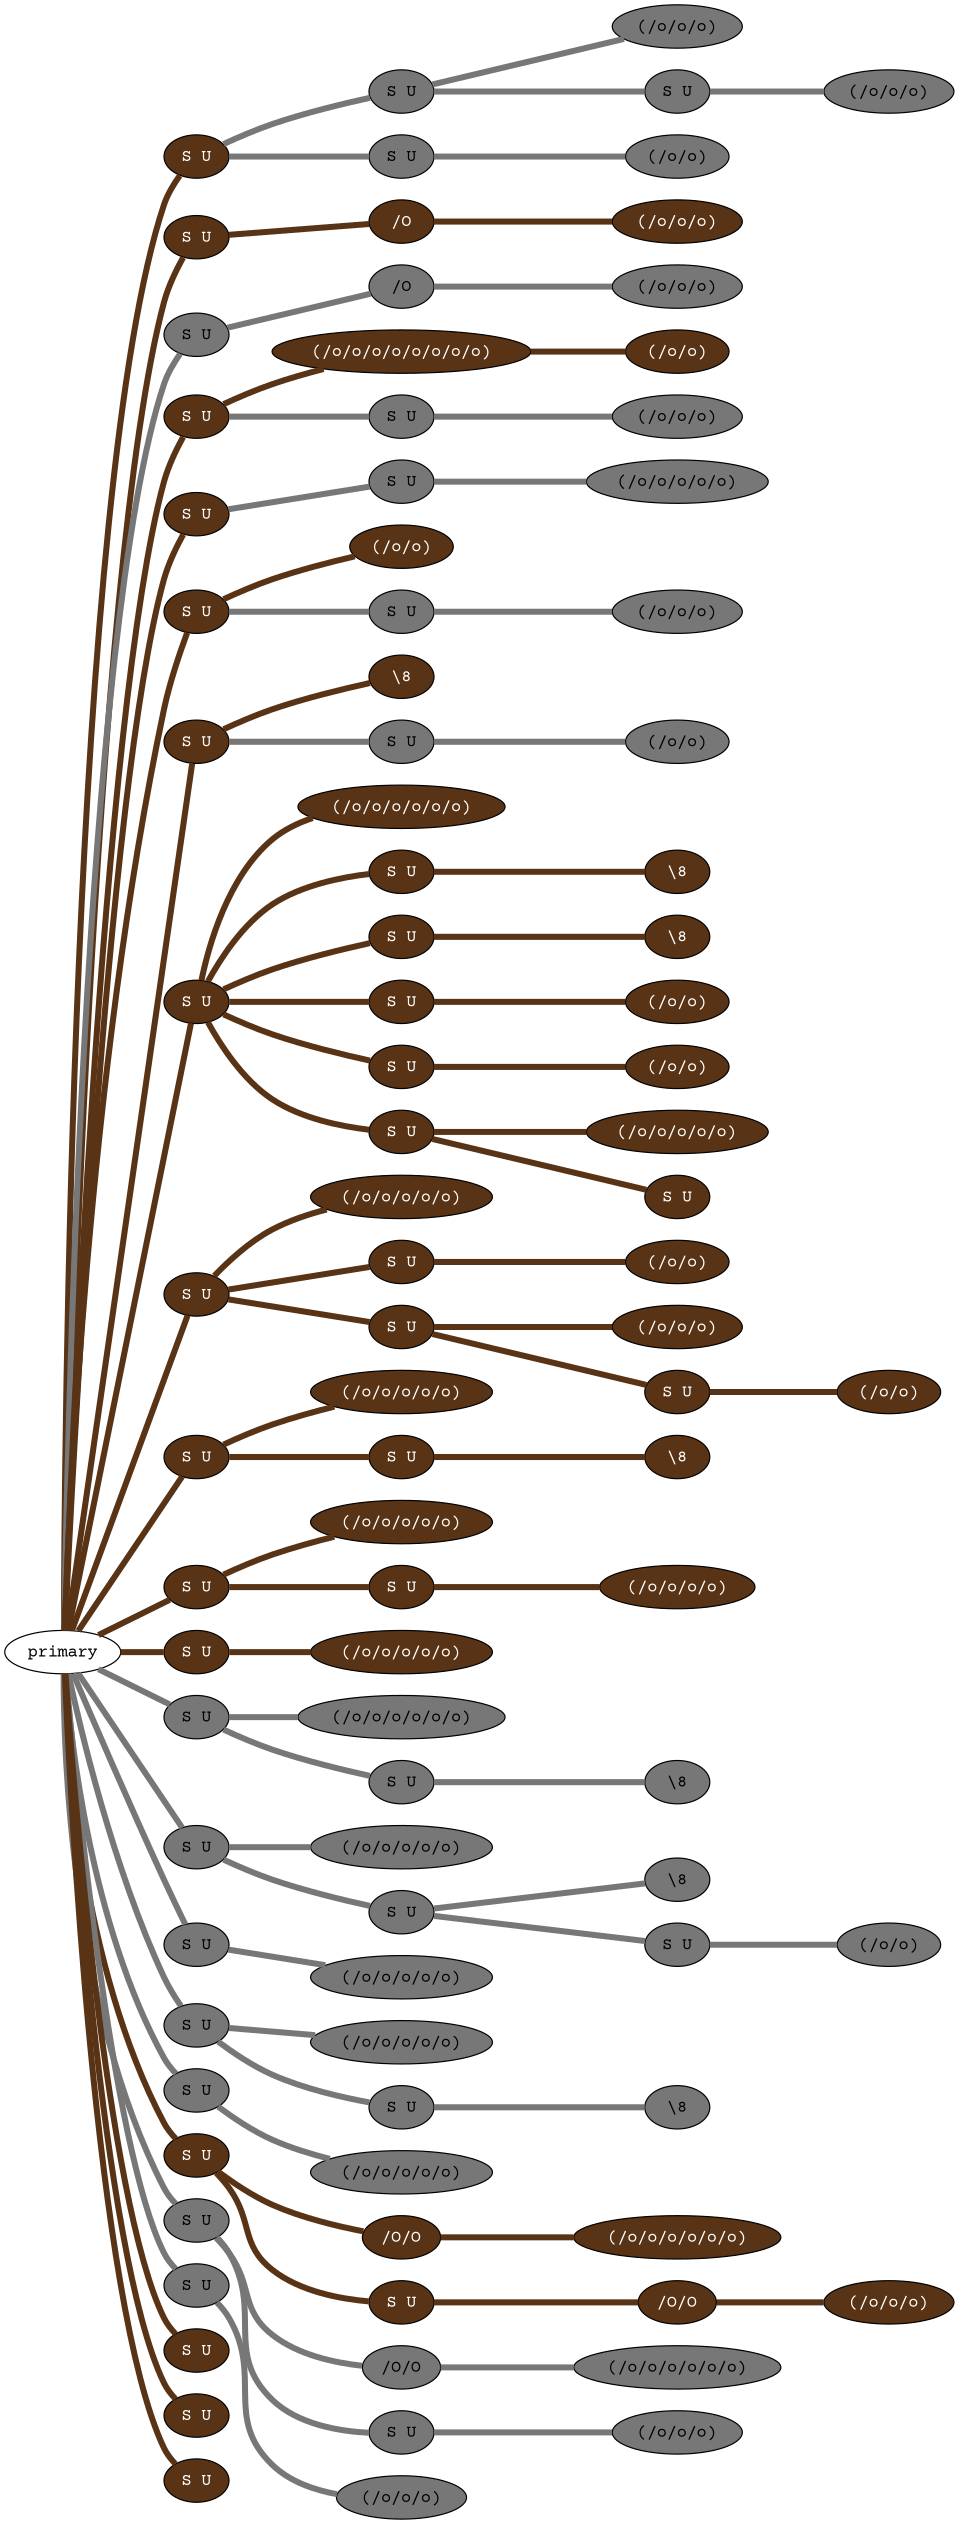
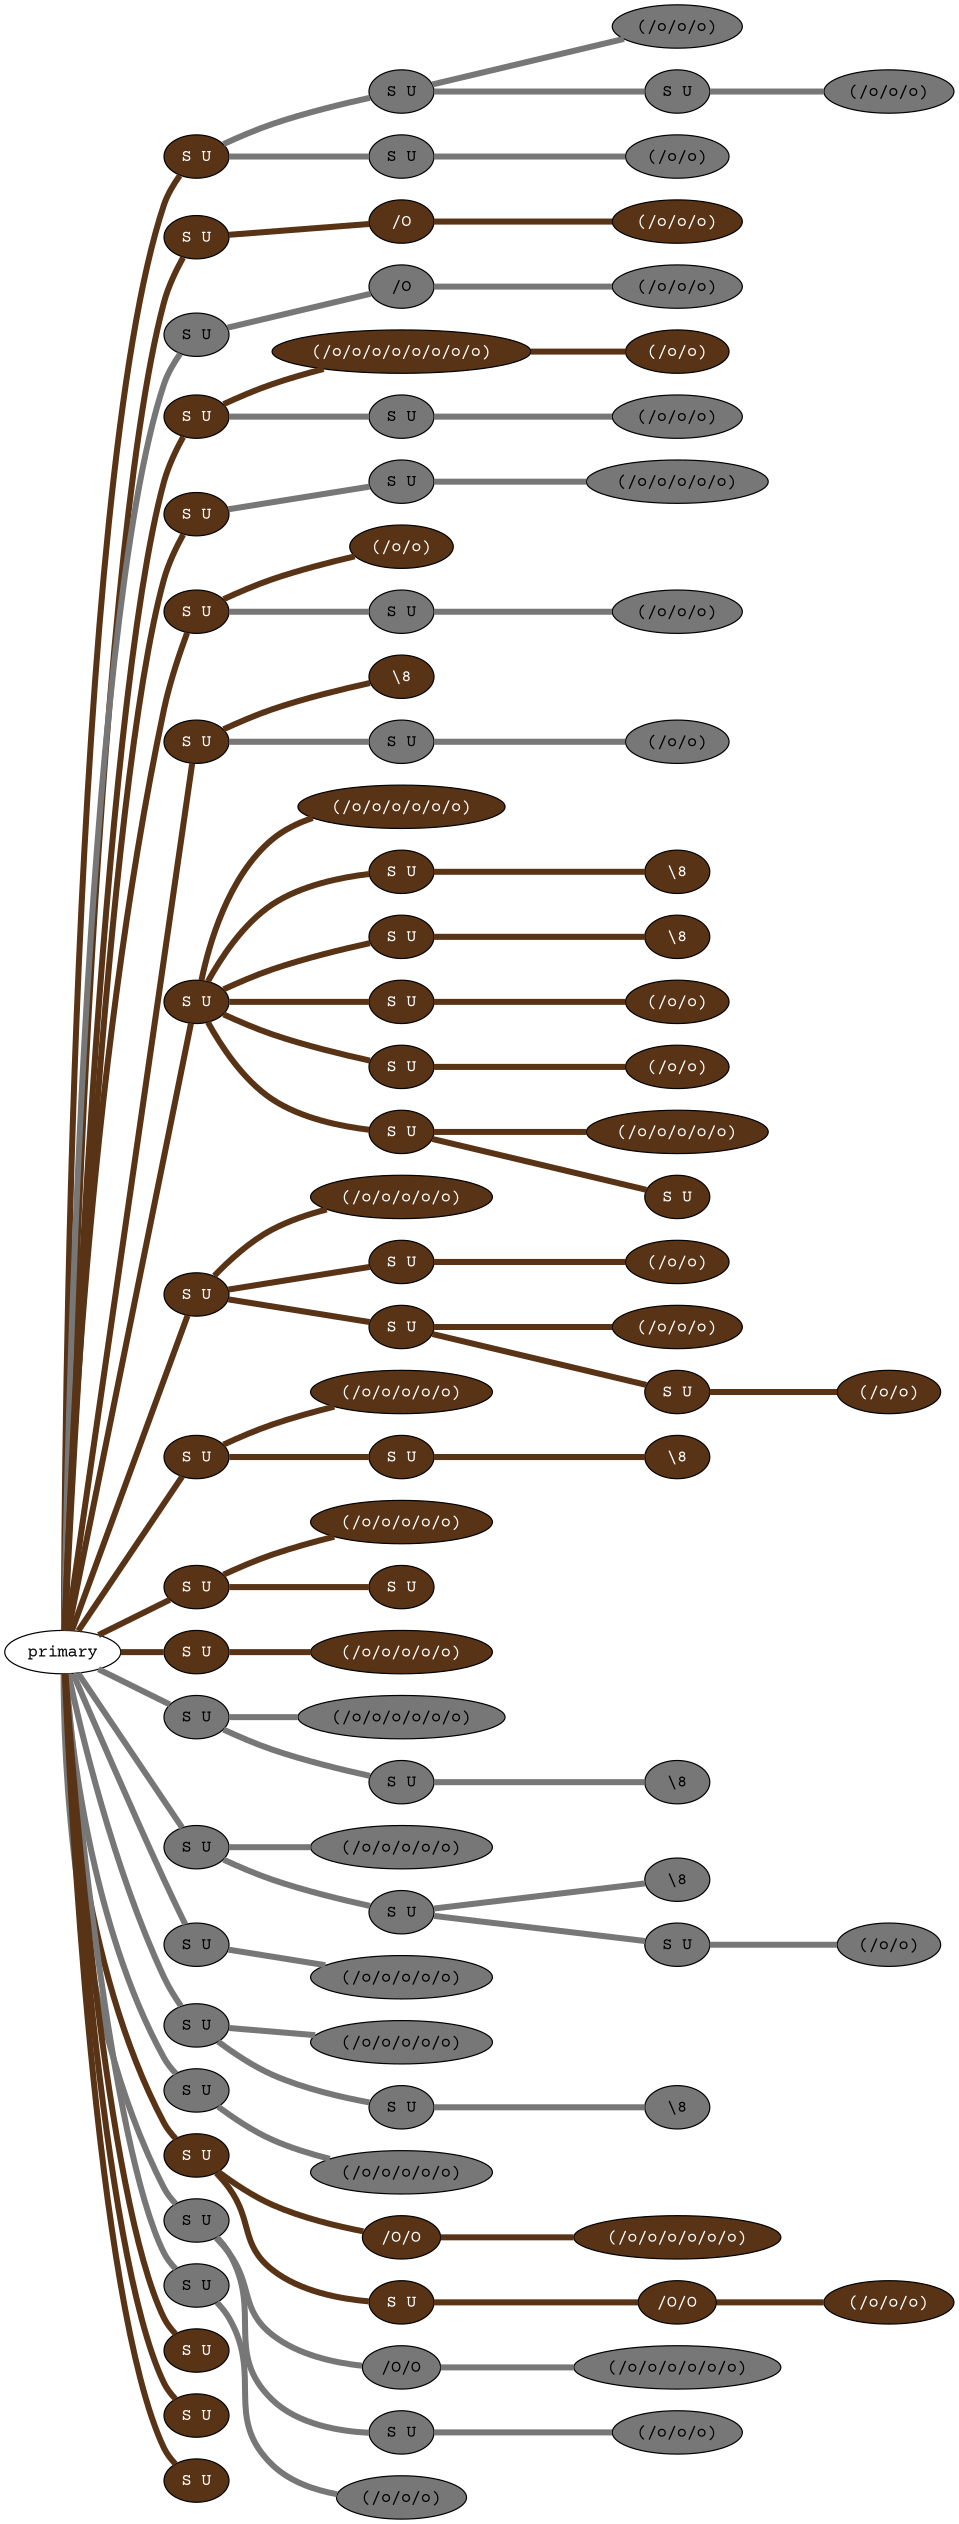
(677, 1587) -> none
